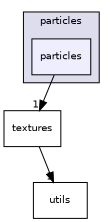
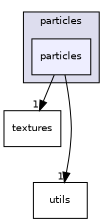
(45, 160) -> (71, 124)
